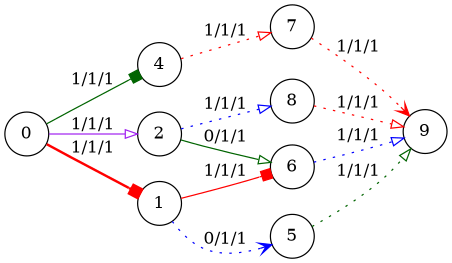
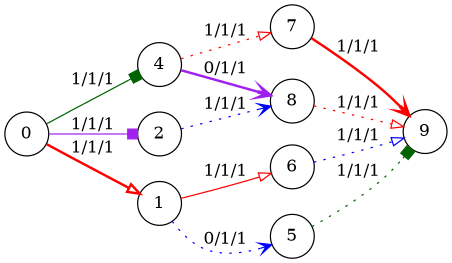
(358, 70) -> (358, 70)
none -> (220, 81)
(220, 119) -> (220, 119)
(87, 134) -> (87, 134)
(219, 150) -> none
(88, 166) -> (88, 166)
(220, 188) -> (220, 188)
(360, 196) -> (360, 196)
